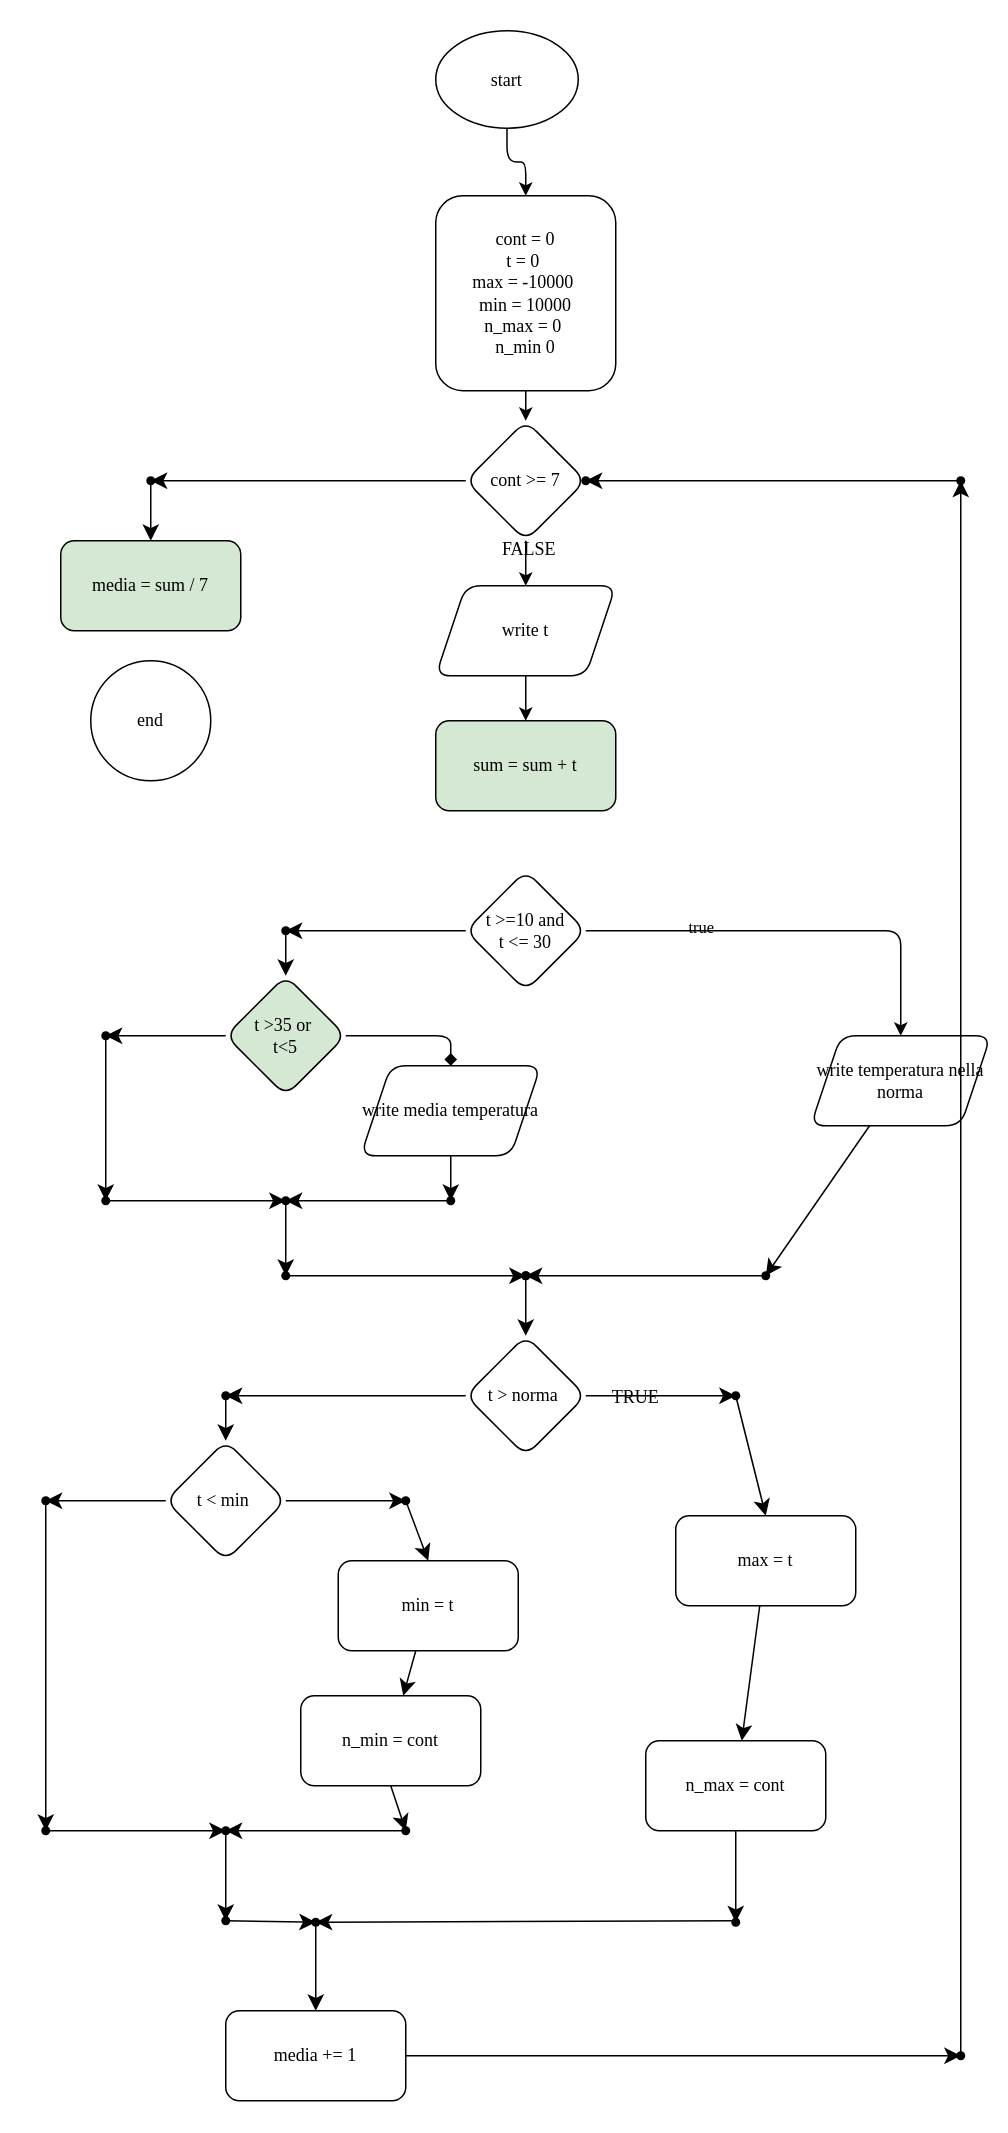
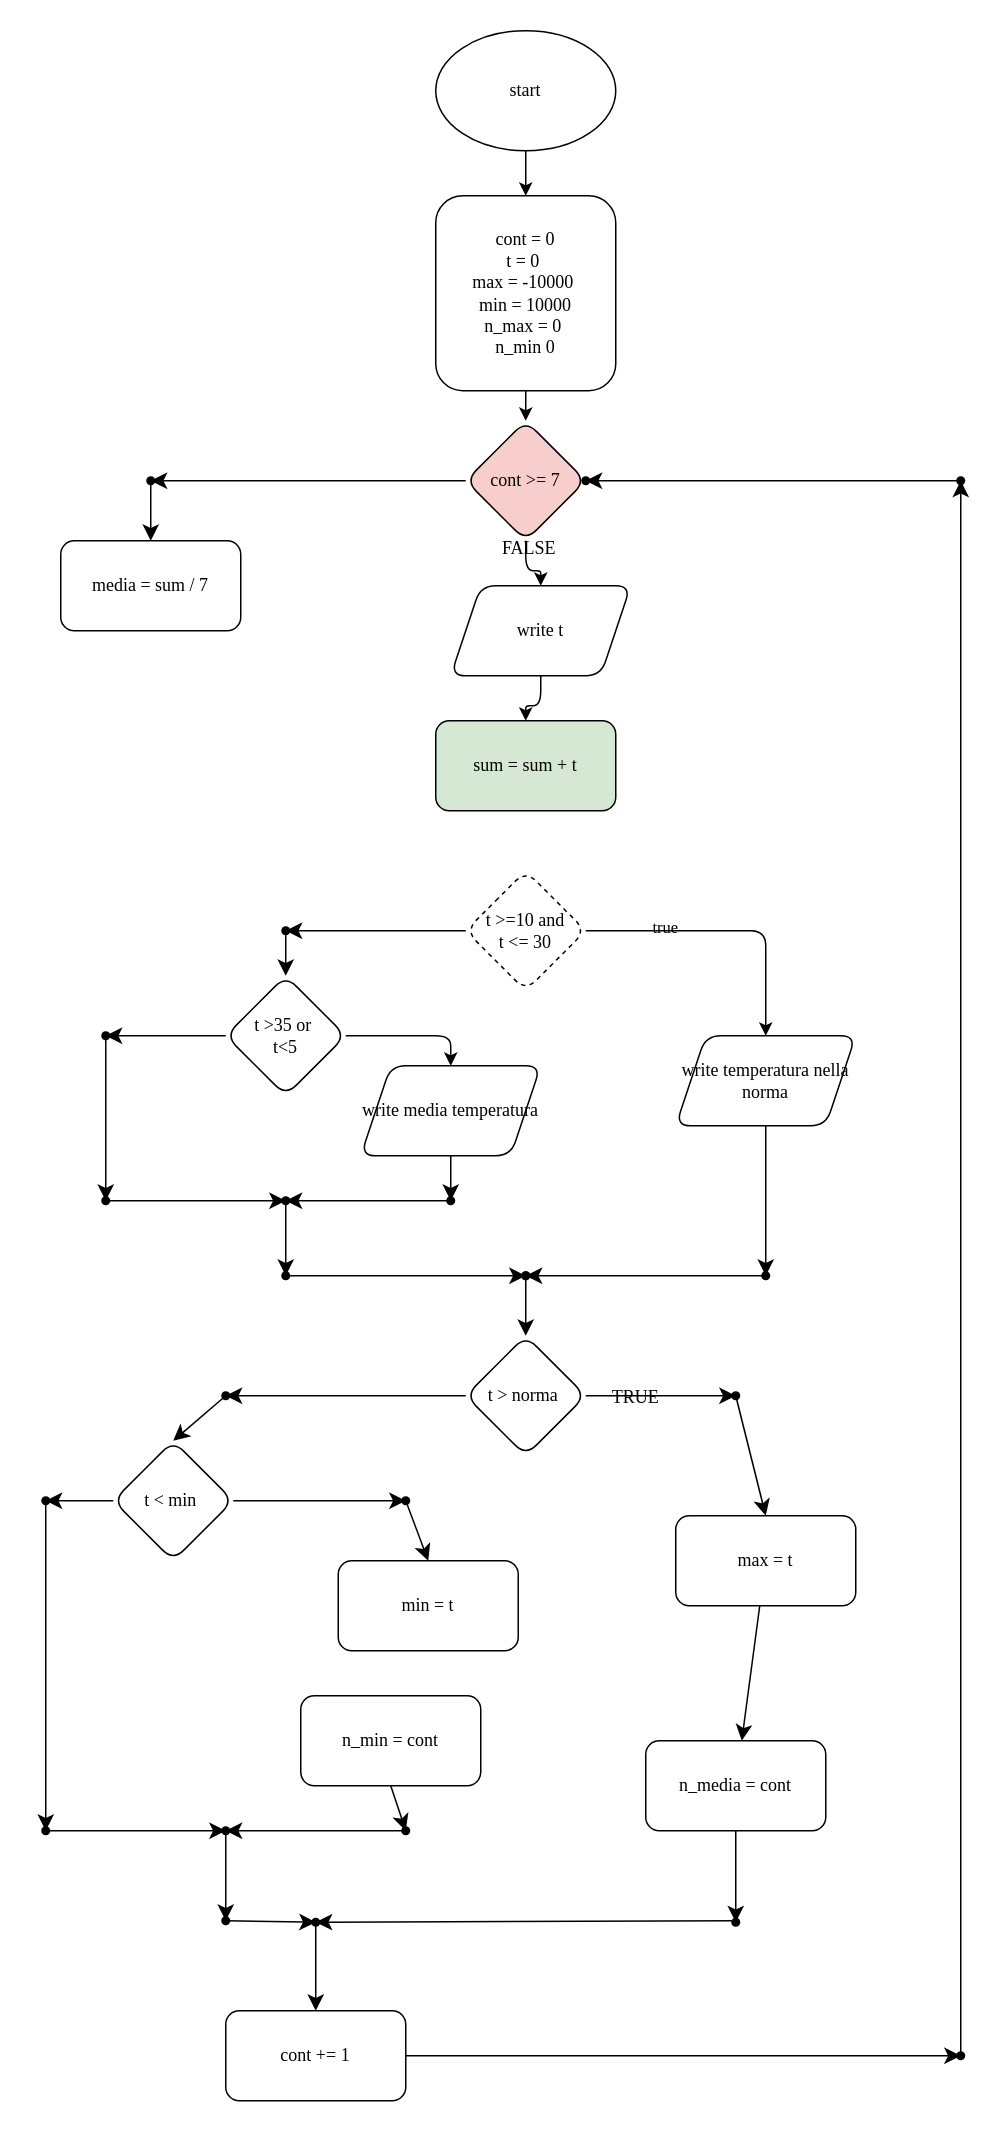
(507, 80) -> (526, 91)
(526, 481) -> (526, 481)
(151, 586) -> (151, 586)
(526, 631) -> (541, 631)
(151, 721) -> none
(526, 931) -> (526, 931)
(286, 1036) -> (286, 1036)
(451, 1053) -> (451, 1054)
(901, 1081) -> (766, 1081)
(226, 1501) -> (173, 1501)
(411, 1667) -> none
(736, 1786) -> (736, 1786)
(316, 2056) -> (316, 2056)
